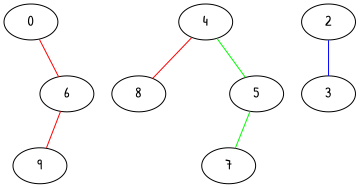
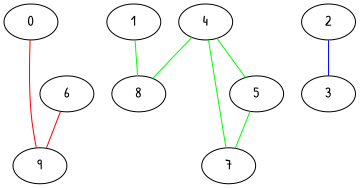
none -> (134, 22)
(49, 58) -> (30, 94)
(172, 58) -> (172, 58)
none -> (217, 94)
